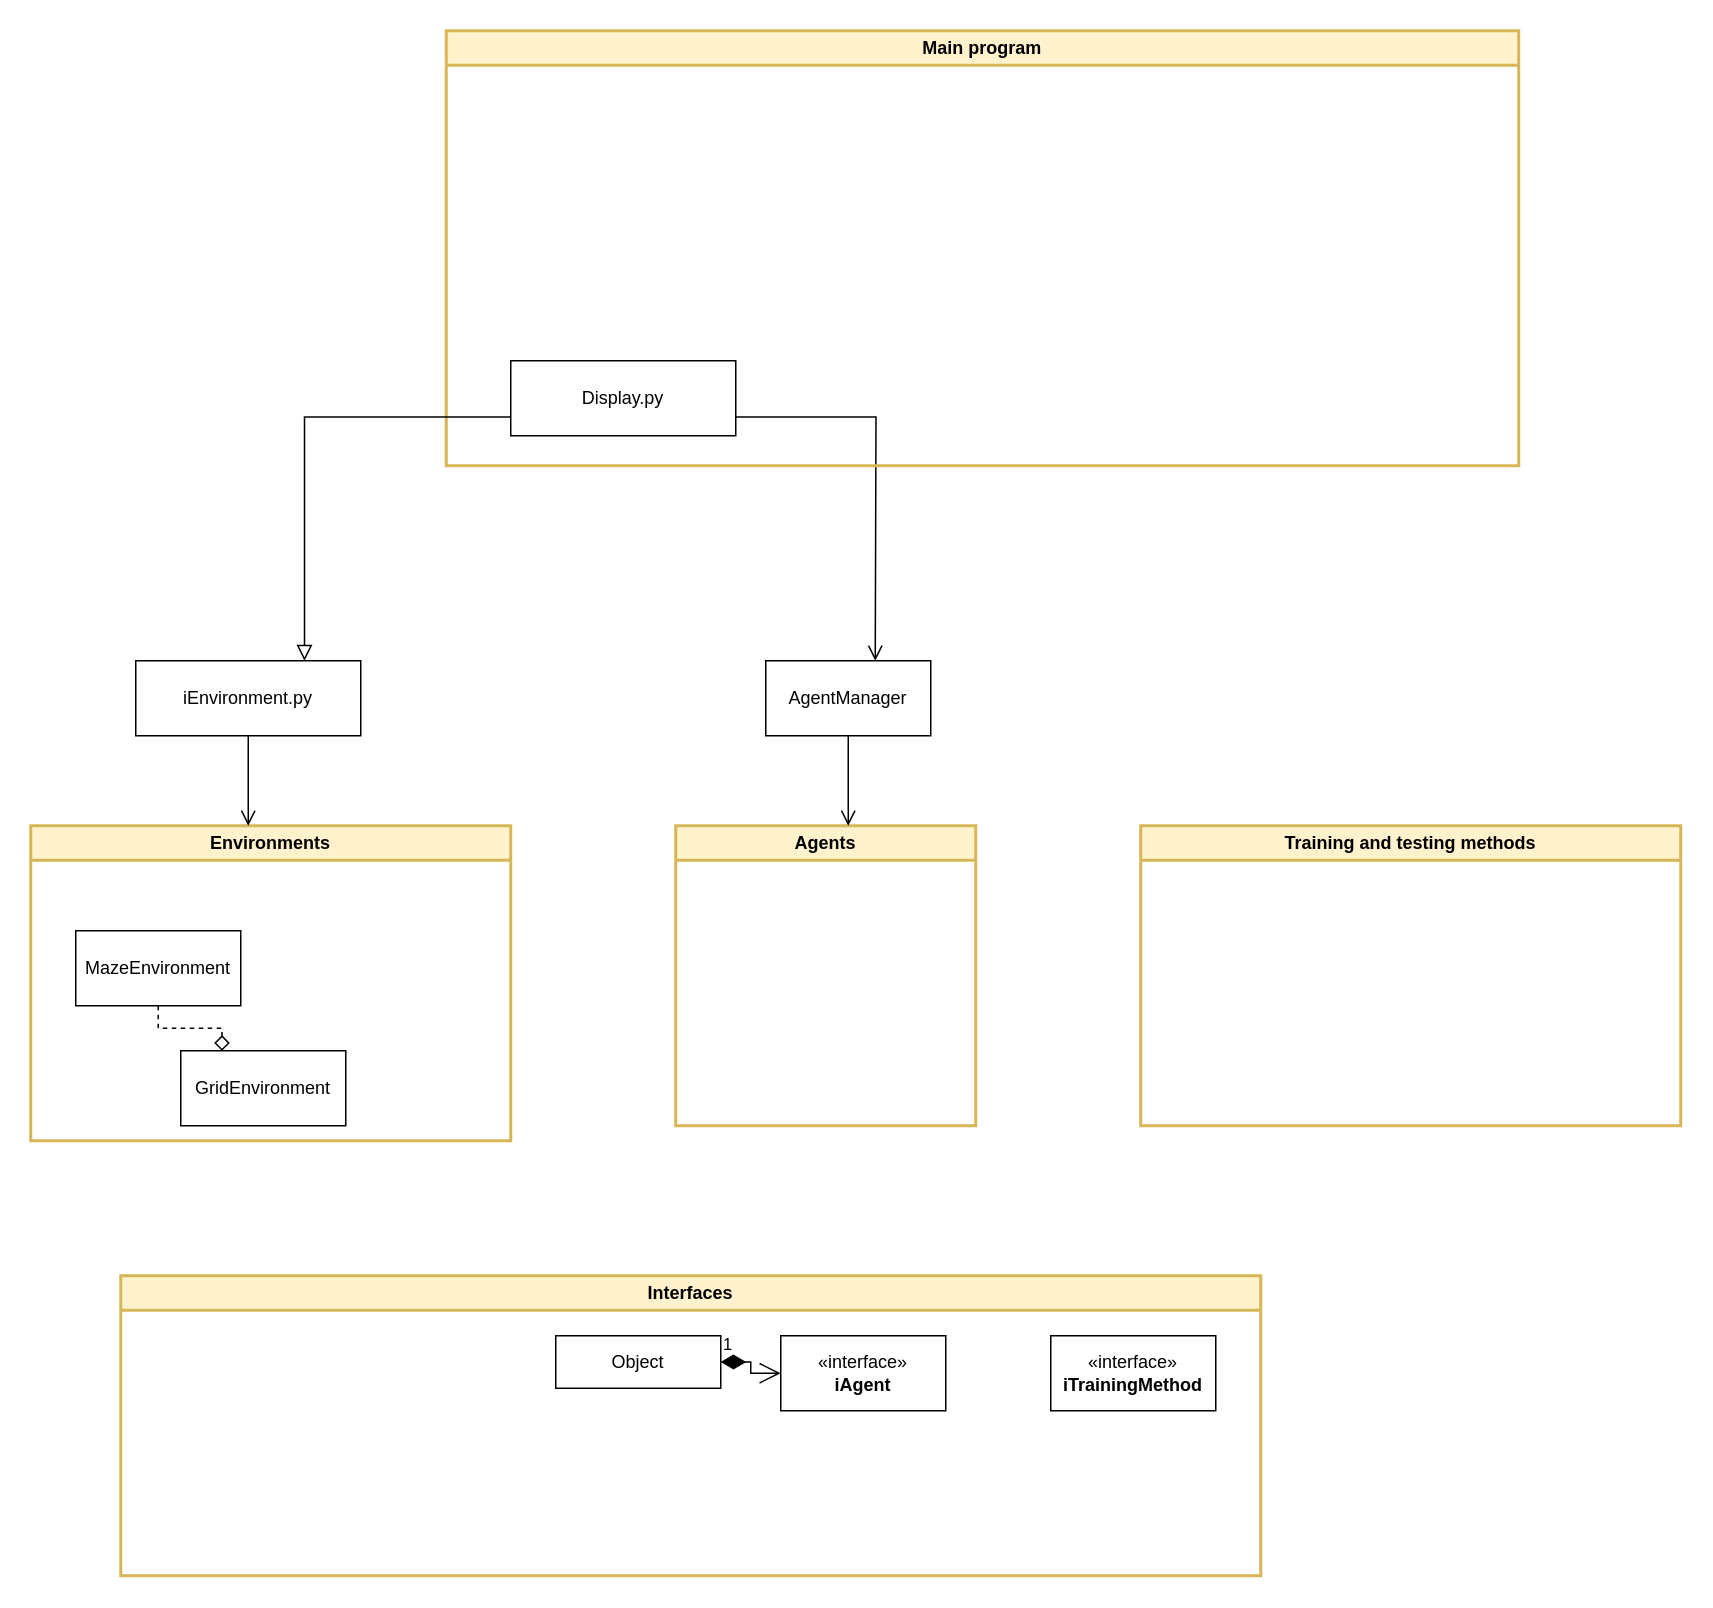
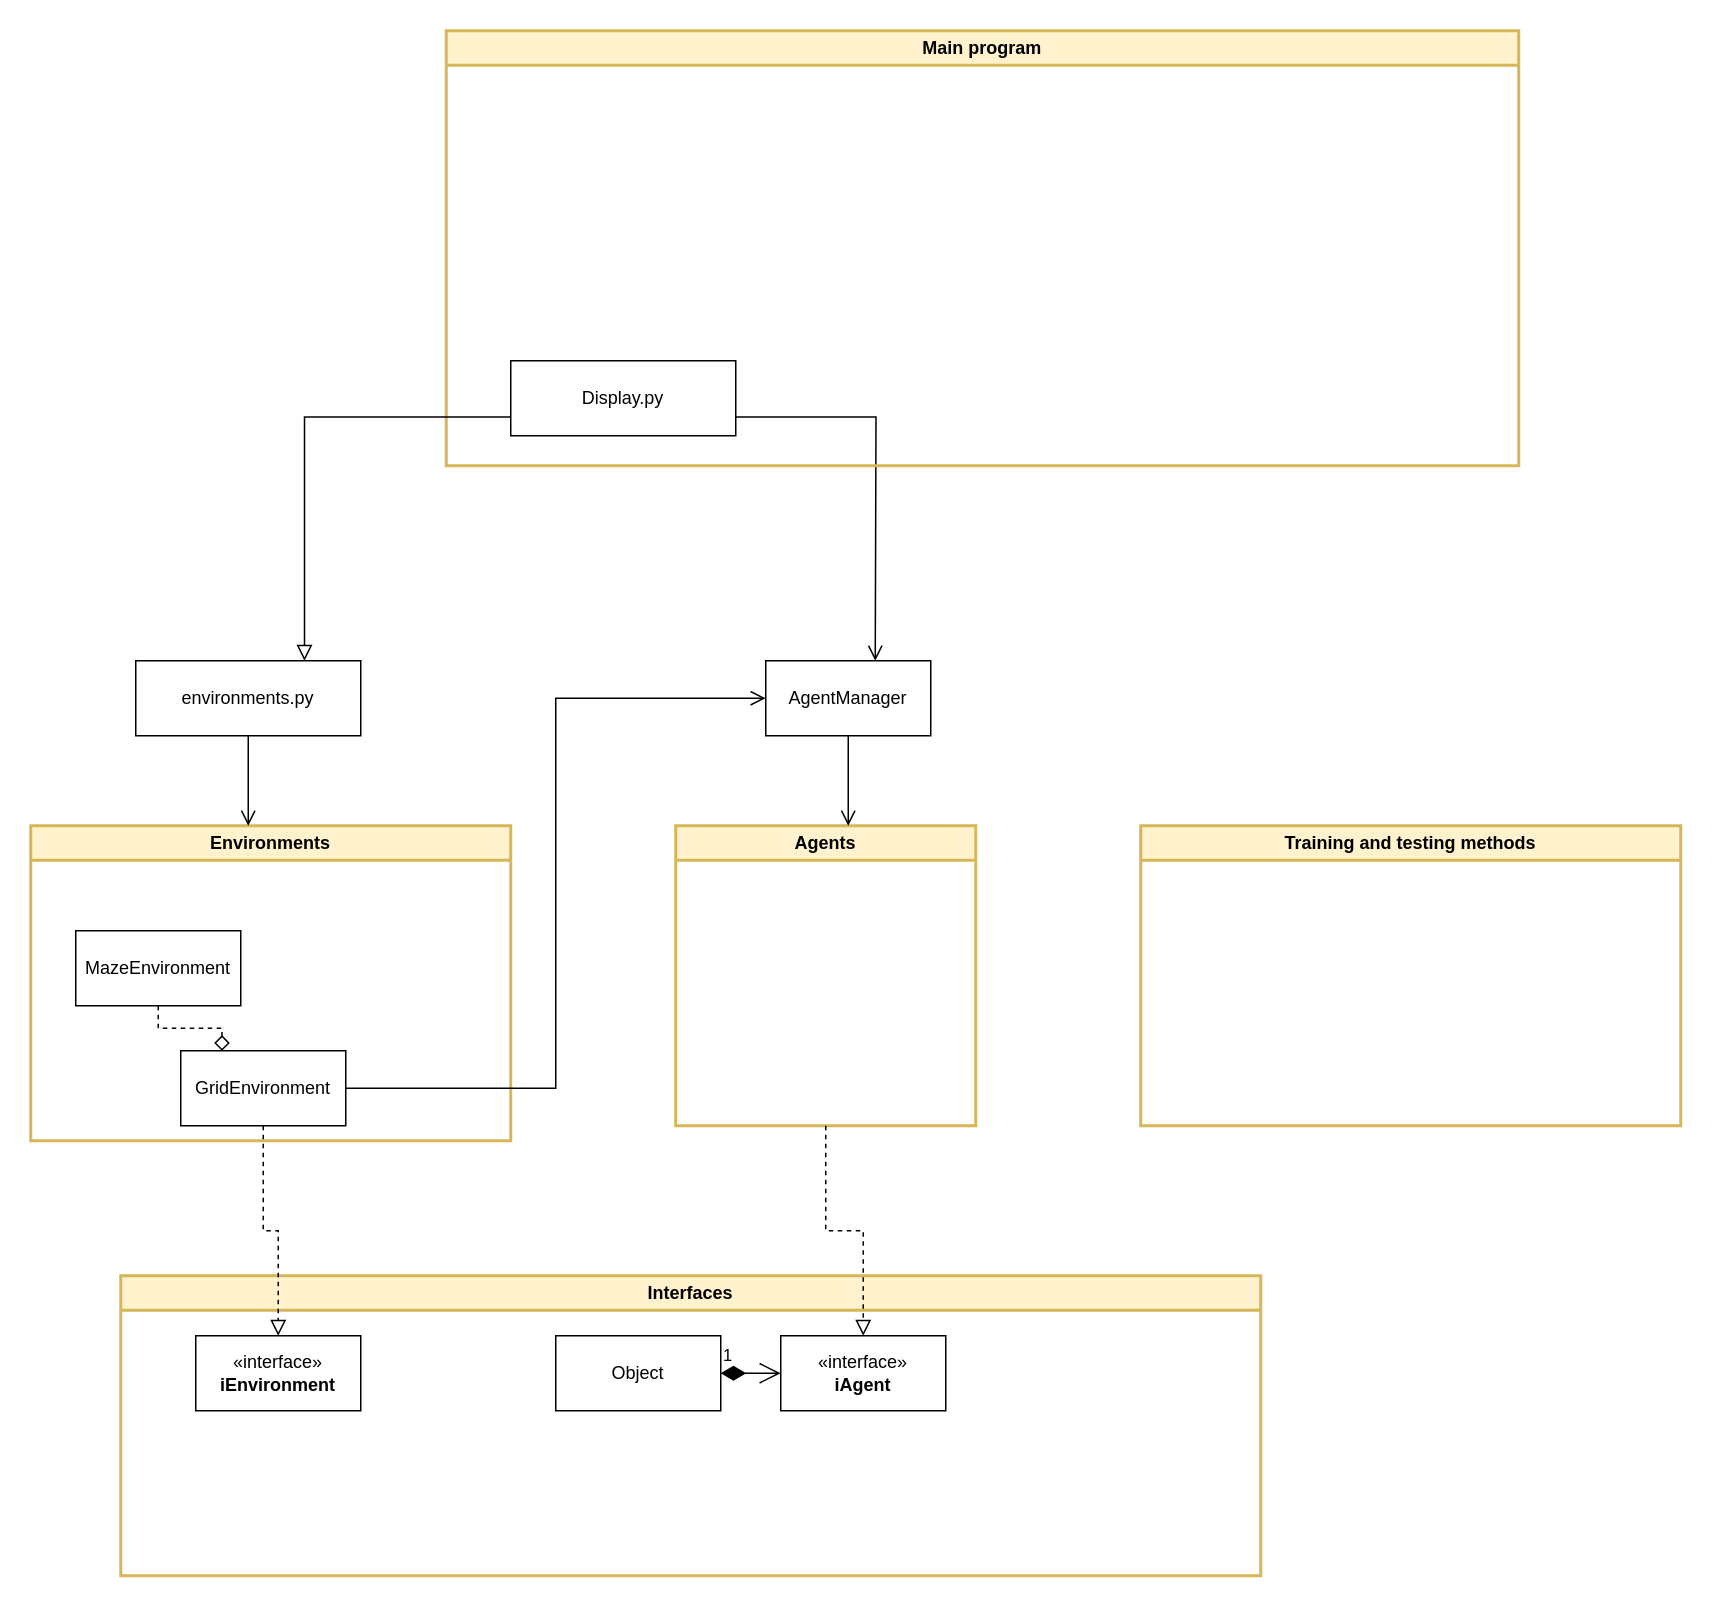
(248, 698) -> (248, 698)
none -> (556, 895)
none -> (263, 1230)
none -> (837, 1231)
(638, 1362) -> (638, 1373)
none -> (278, 1373)
(1133, 1373) -> none
